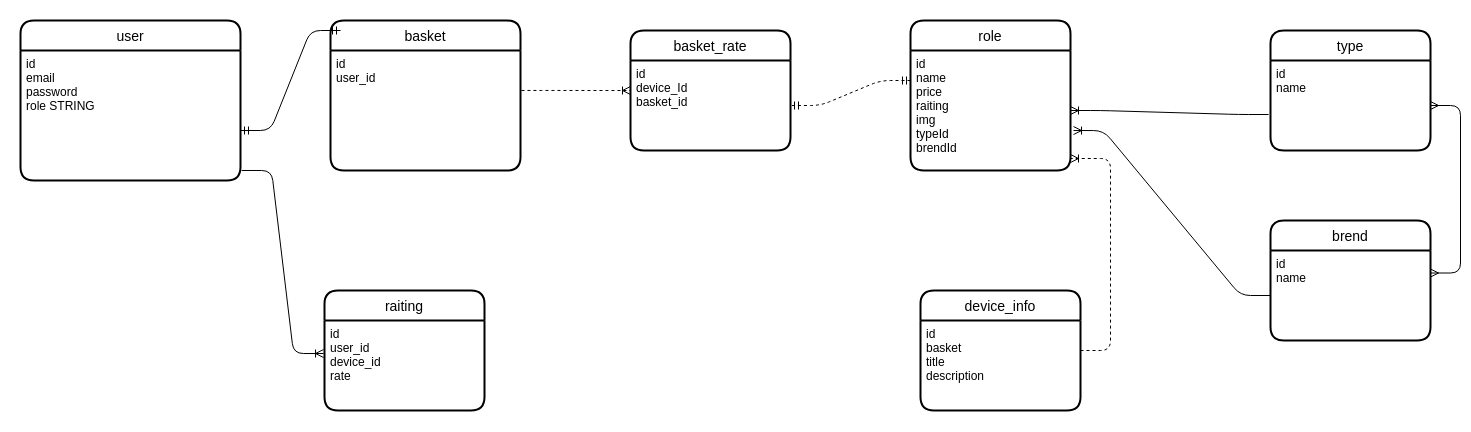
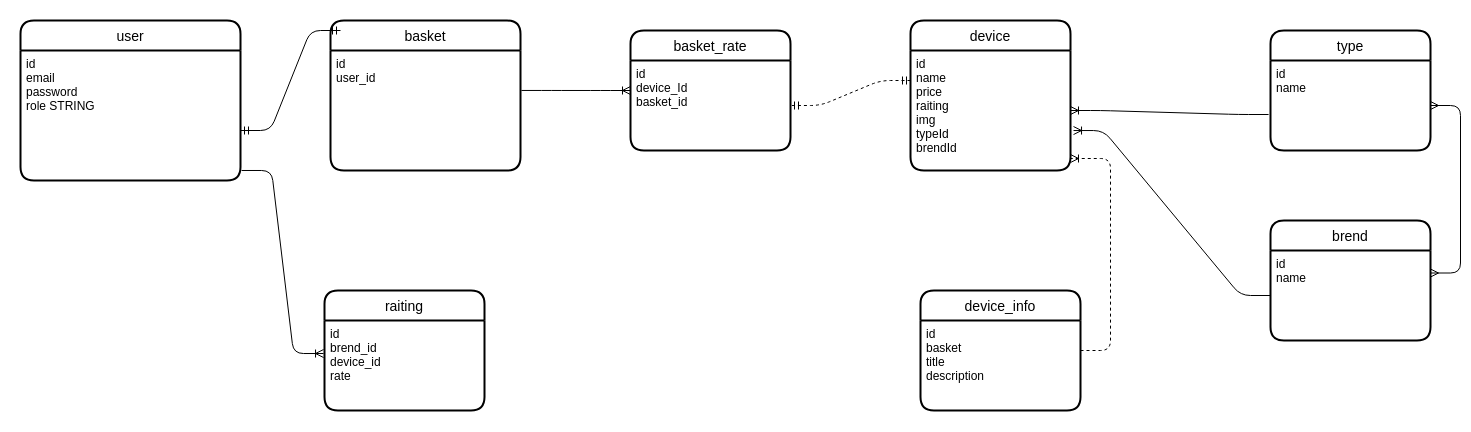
(990, 36) -> (990, 36)
(575, 90) -> (575, 90)
(335, 334) -> (335, 334)
